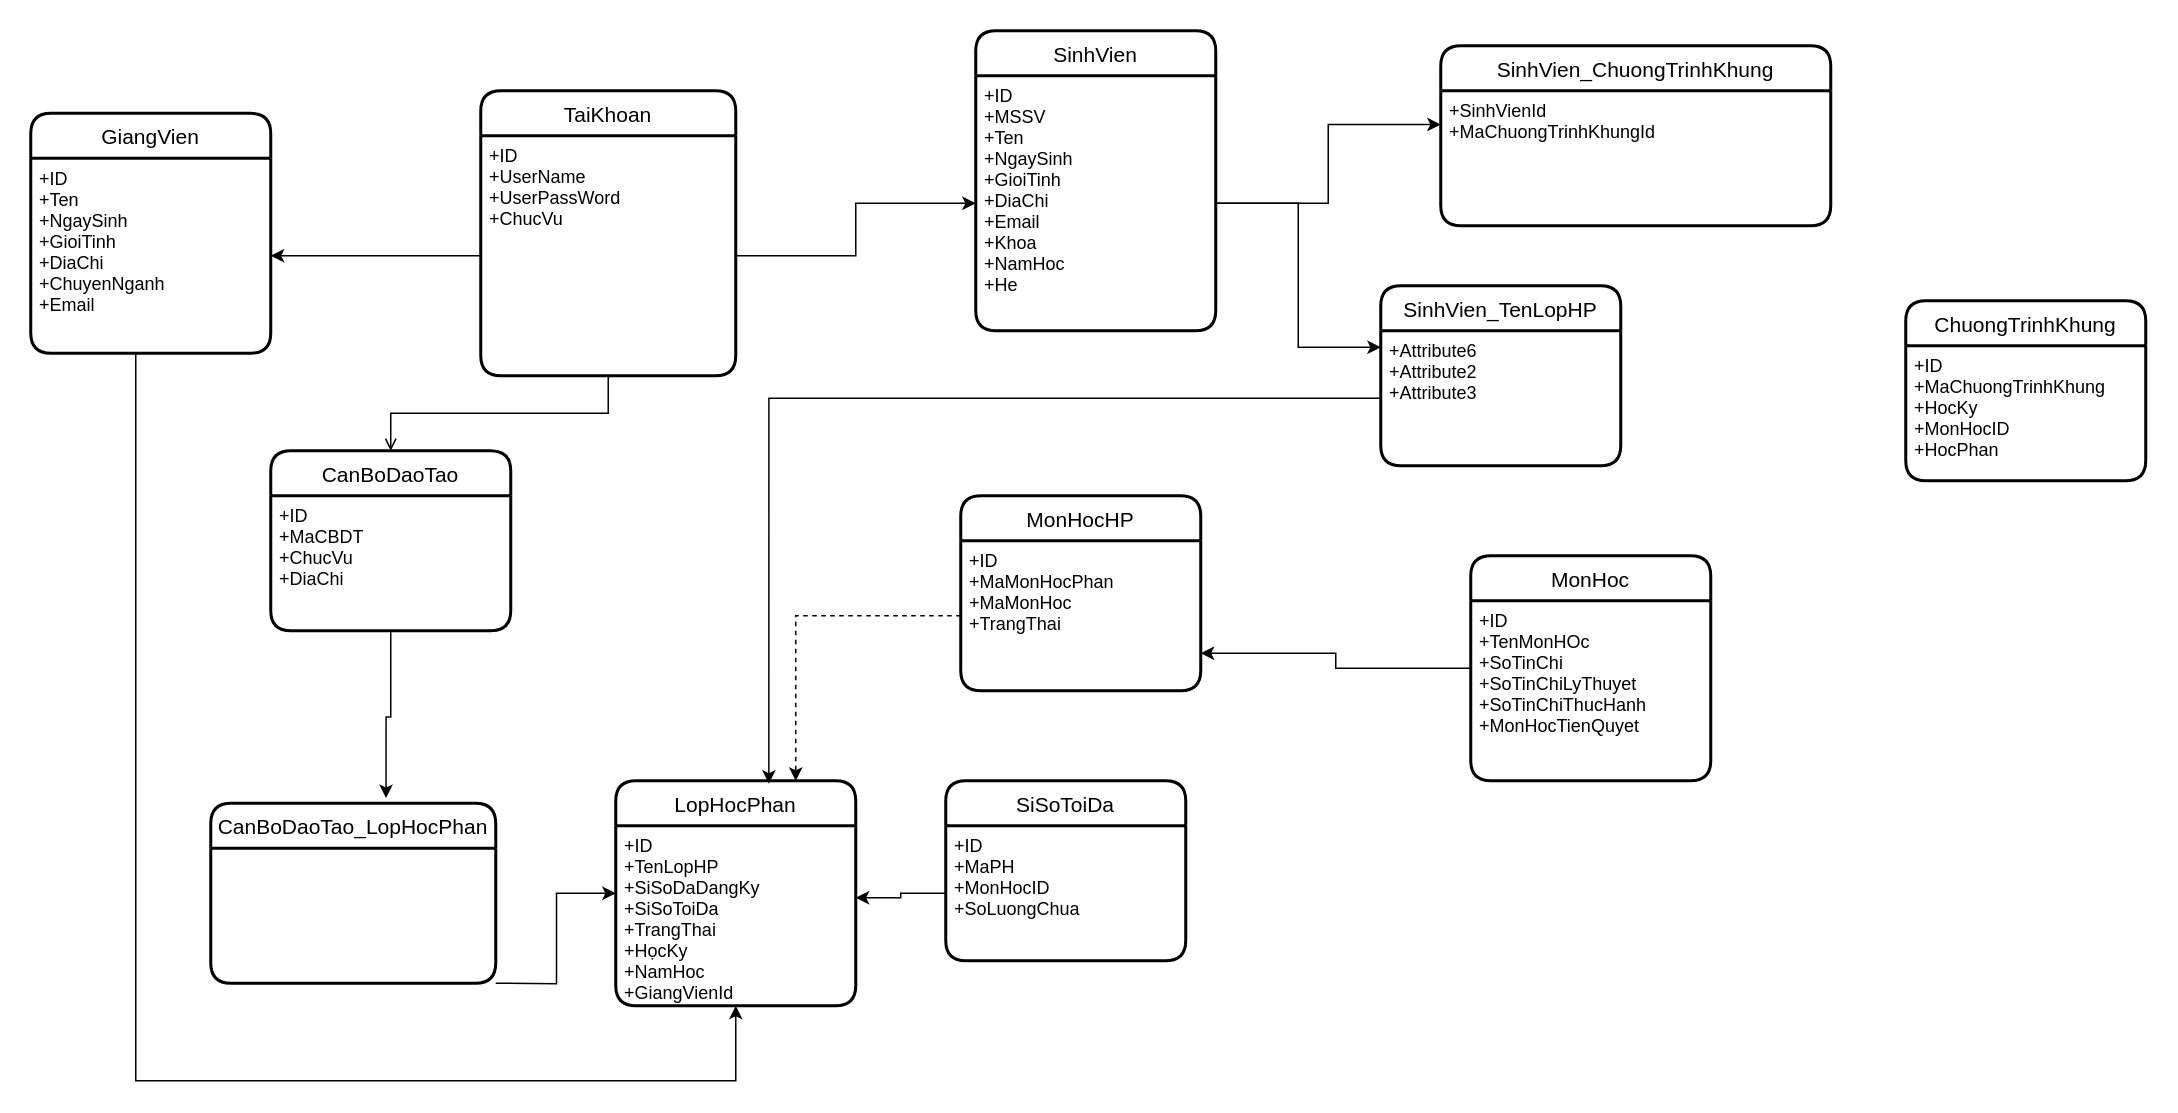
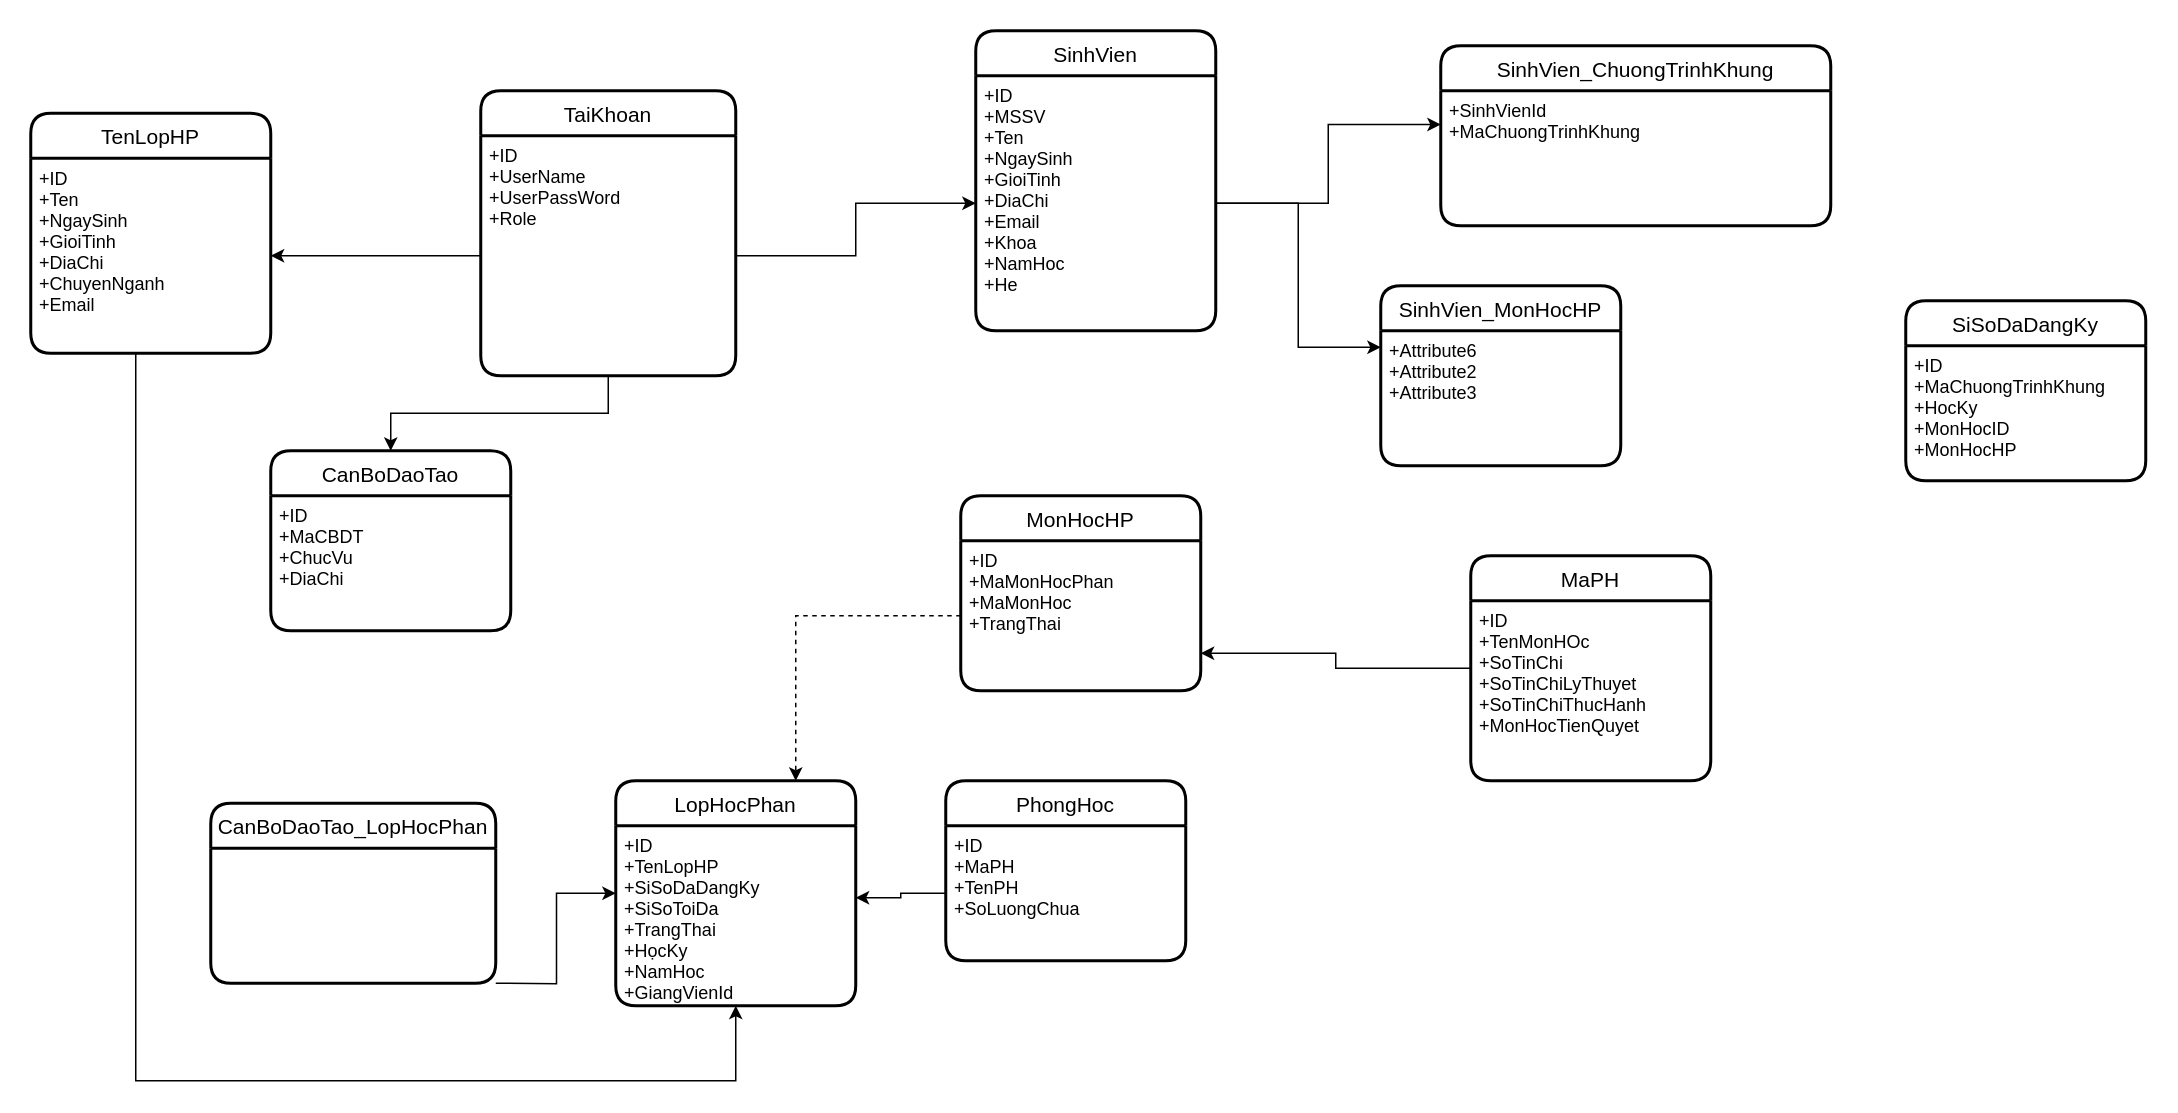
(1500, 111) -> (1500, 111)
(150, 137) -> (150, 137)
(504, 156) -> (504, 156)
(1500, 310) -> (1500, 310)
(2025, 325) -> (2025, 325)
(1929, 366) -> (1929, 366)
(886, 398) -> none
(391, 441) -> (391, 439)
(1590, 580) -> (1590, 580)
(391, 712) -> none
(1065, 805) -> (1065, 805)
(969, 846) -> (969, 846)
